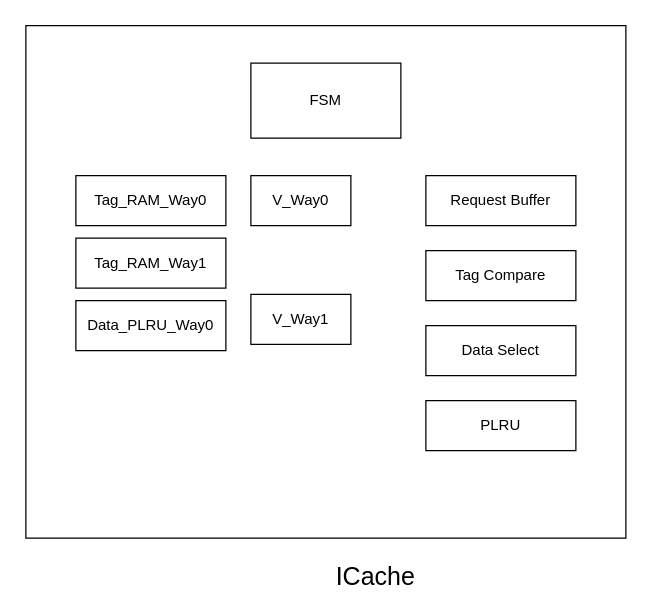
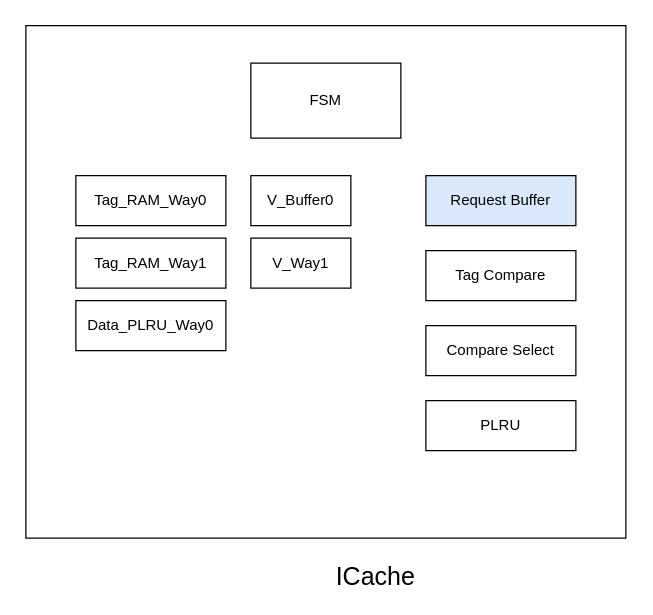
(301, 201) -> (301, 201)
(501, 201) -> (501, 201)
(301, 319) -> (301, 263)
(501, 351) -> (501, 351)
